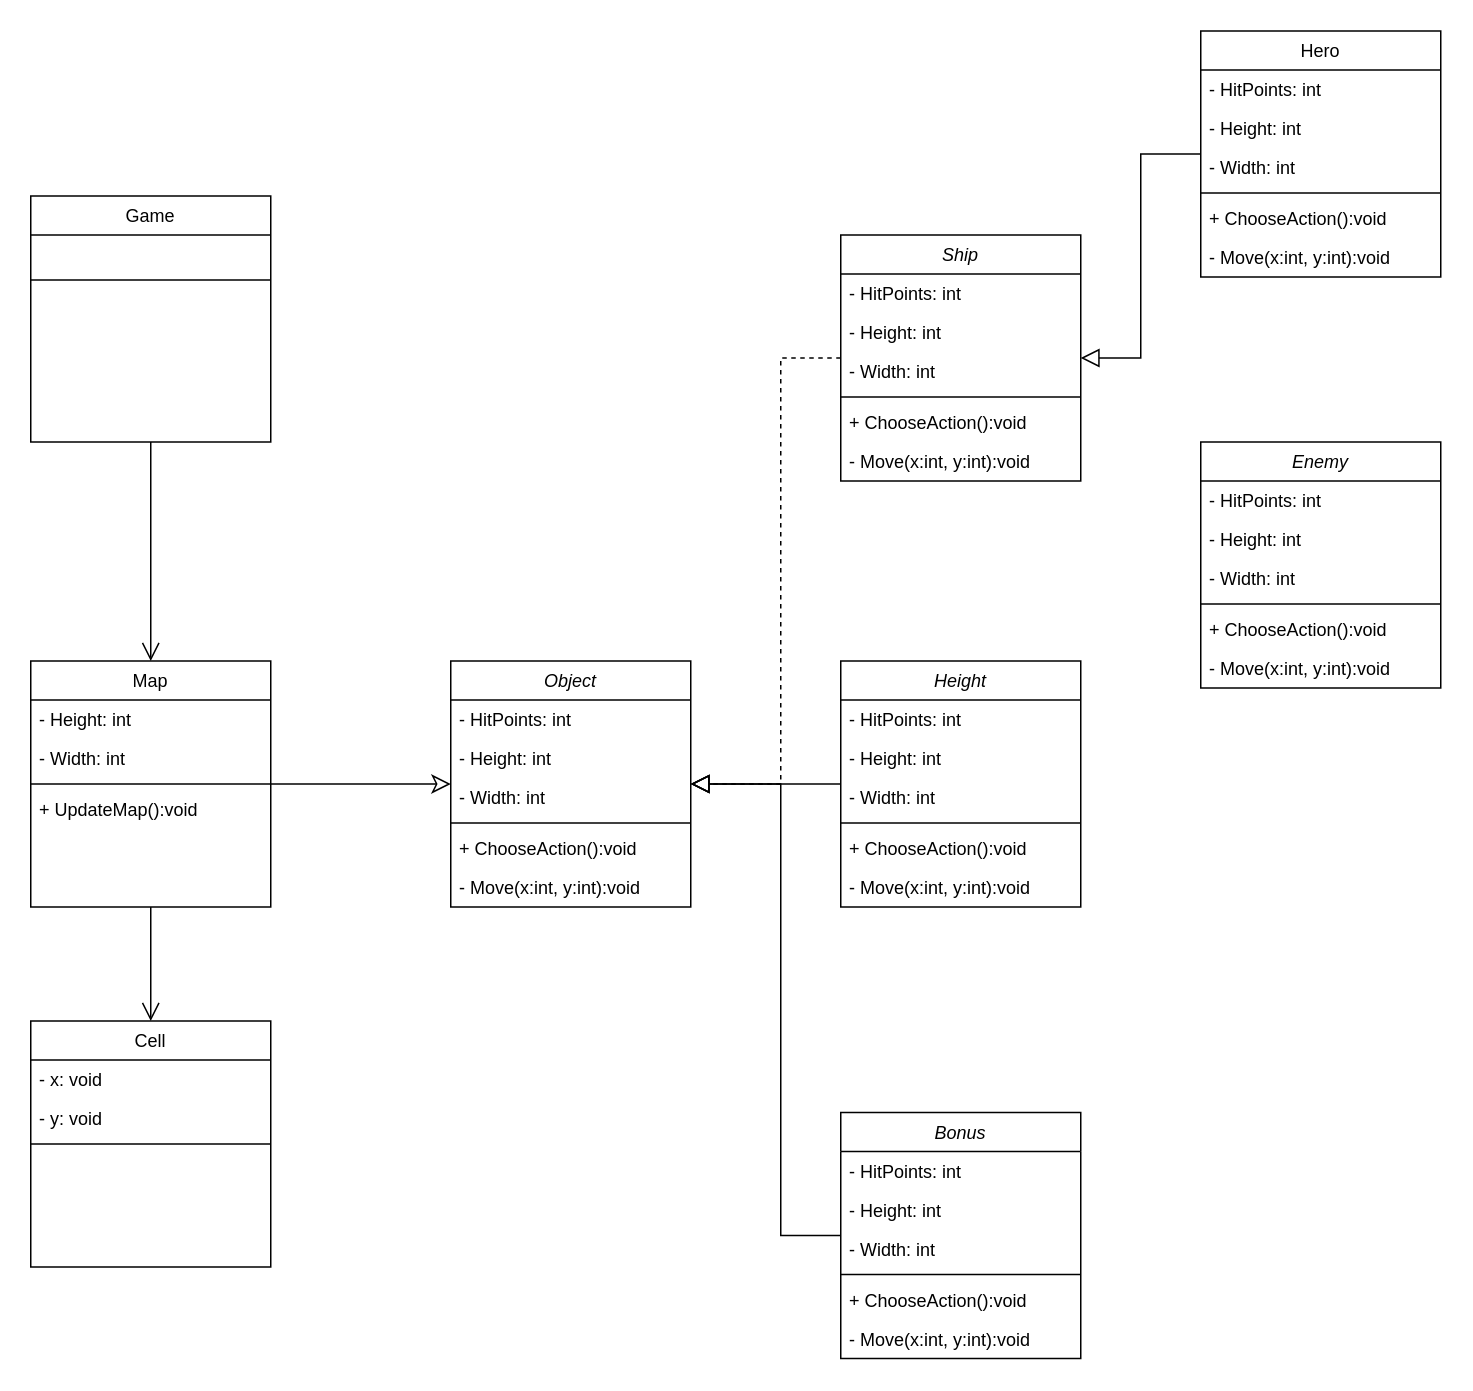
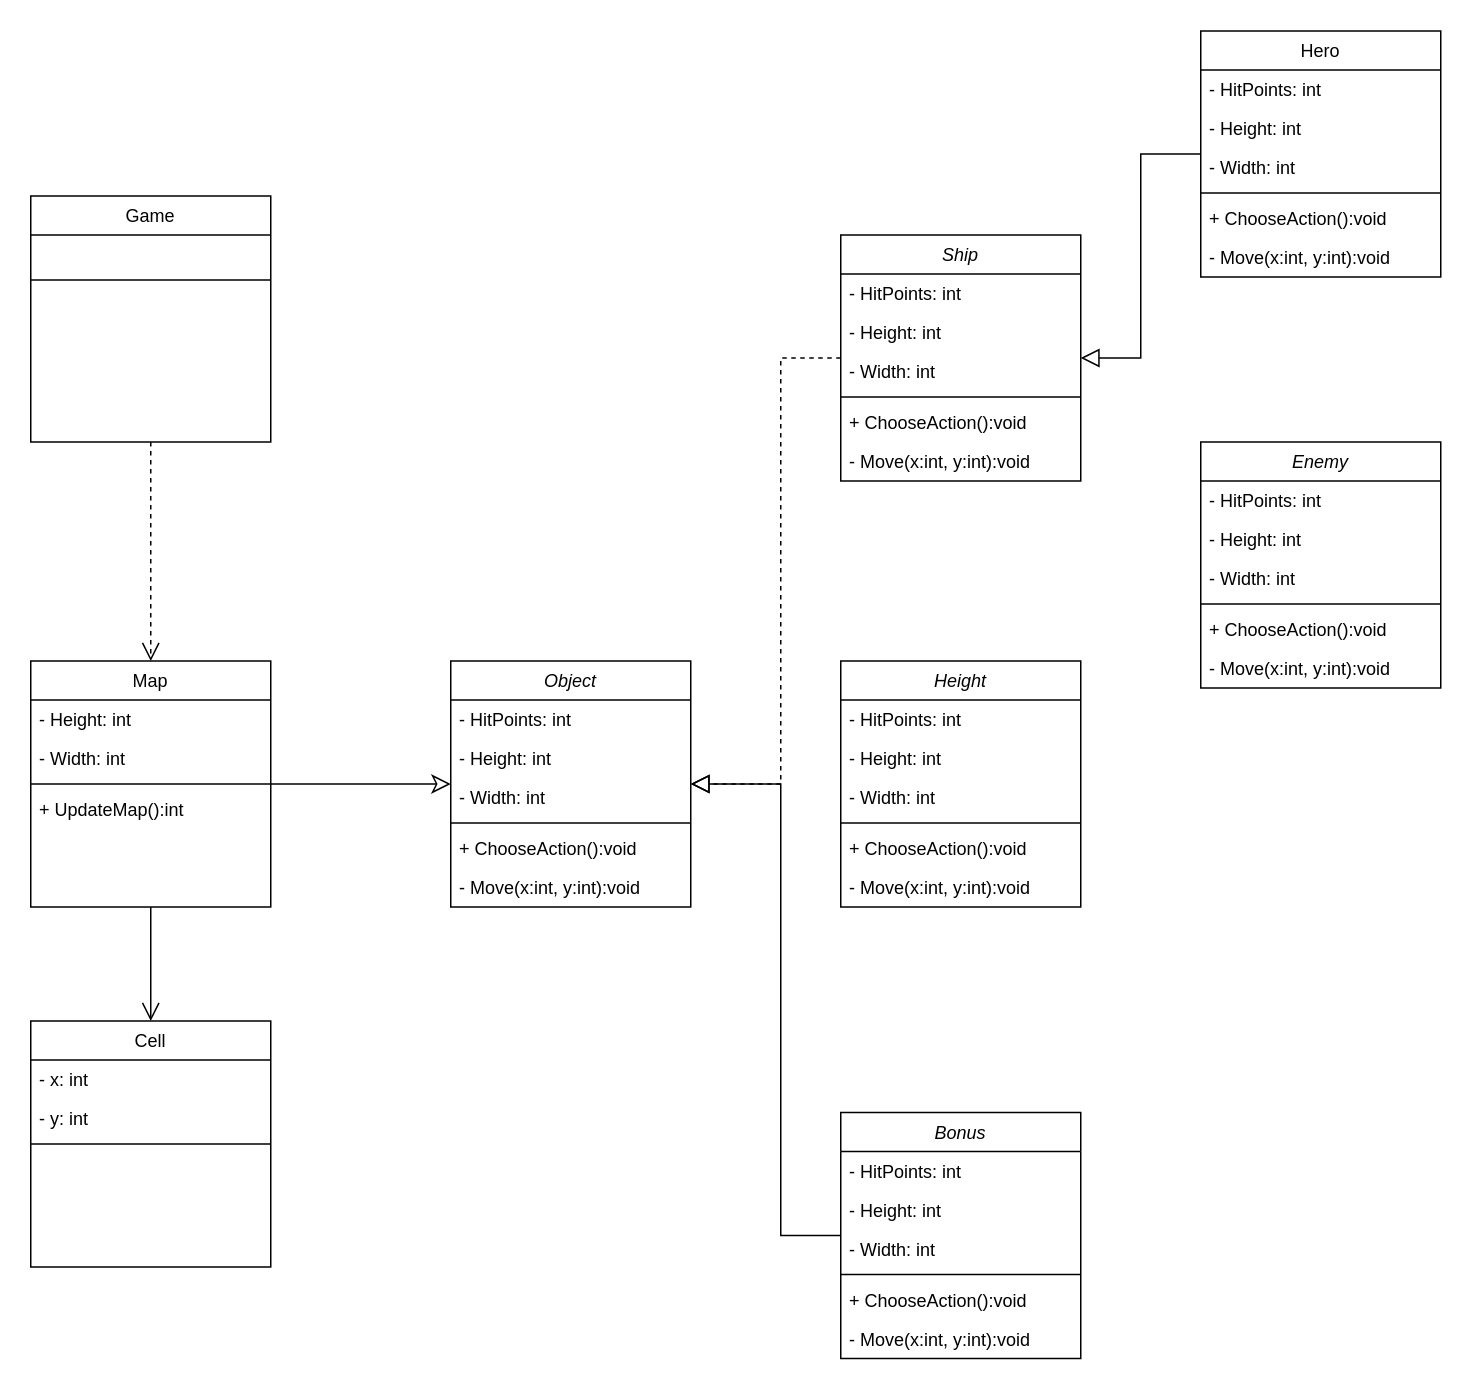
(151, 551) -> (151, 551)
(811, 784) -> none
(123, 810) -> (118, 810)
(75, 1080) -> (70, 1080)
(75, 1119) -> (70, 1119)
